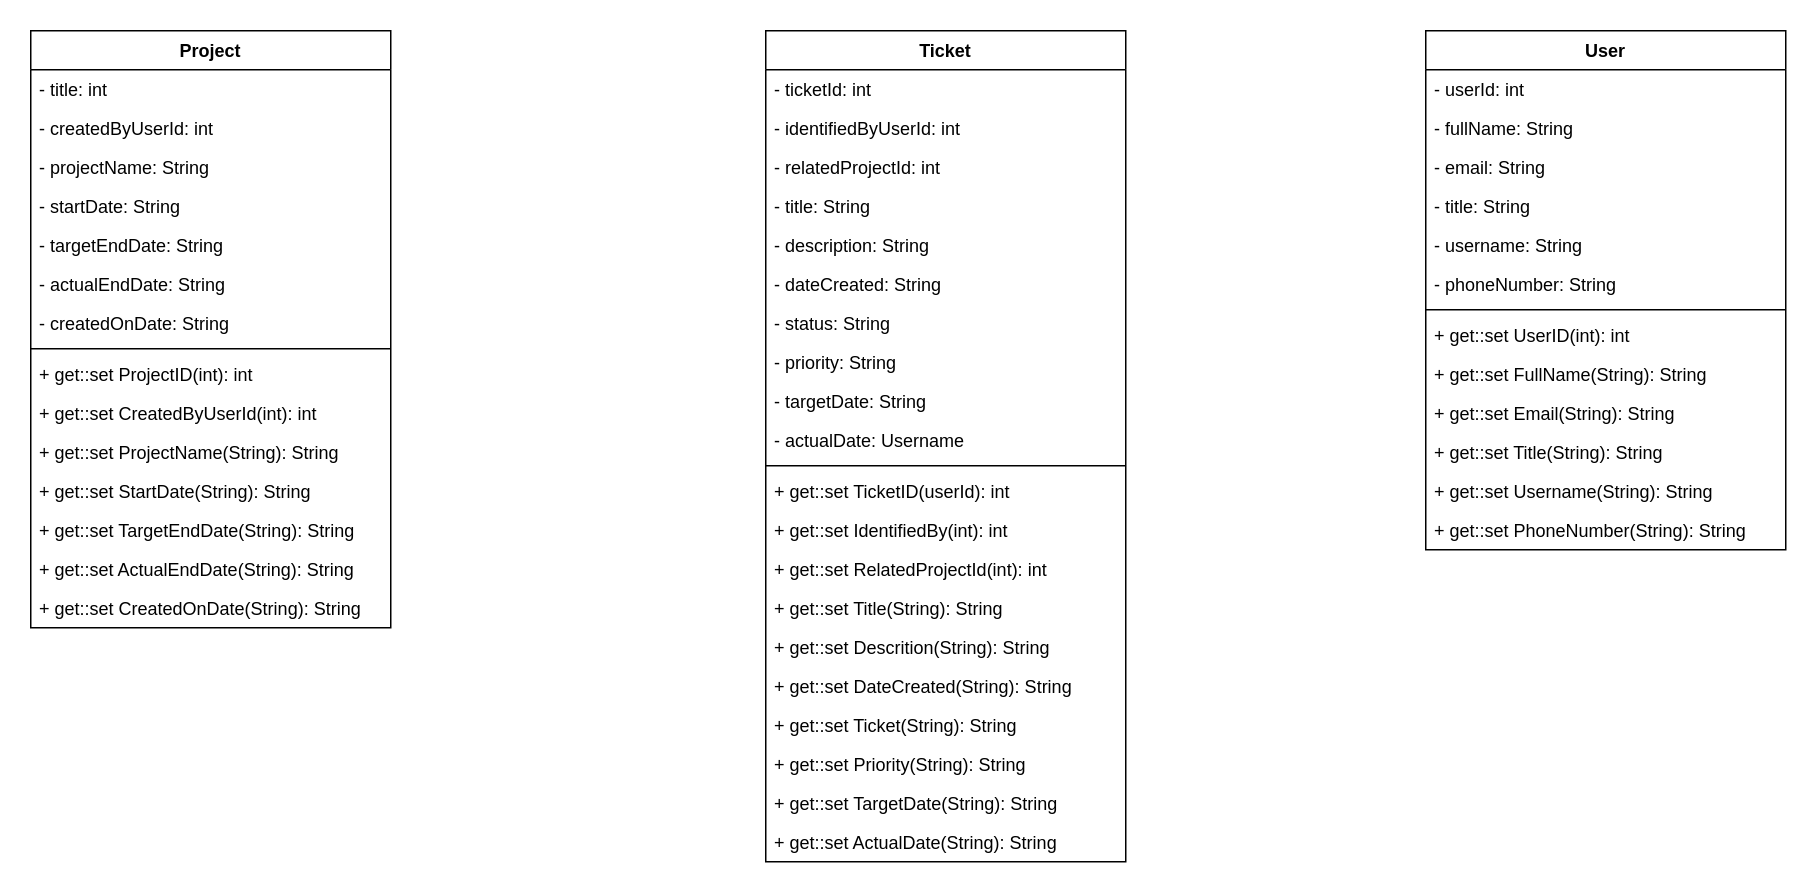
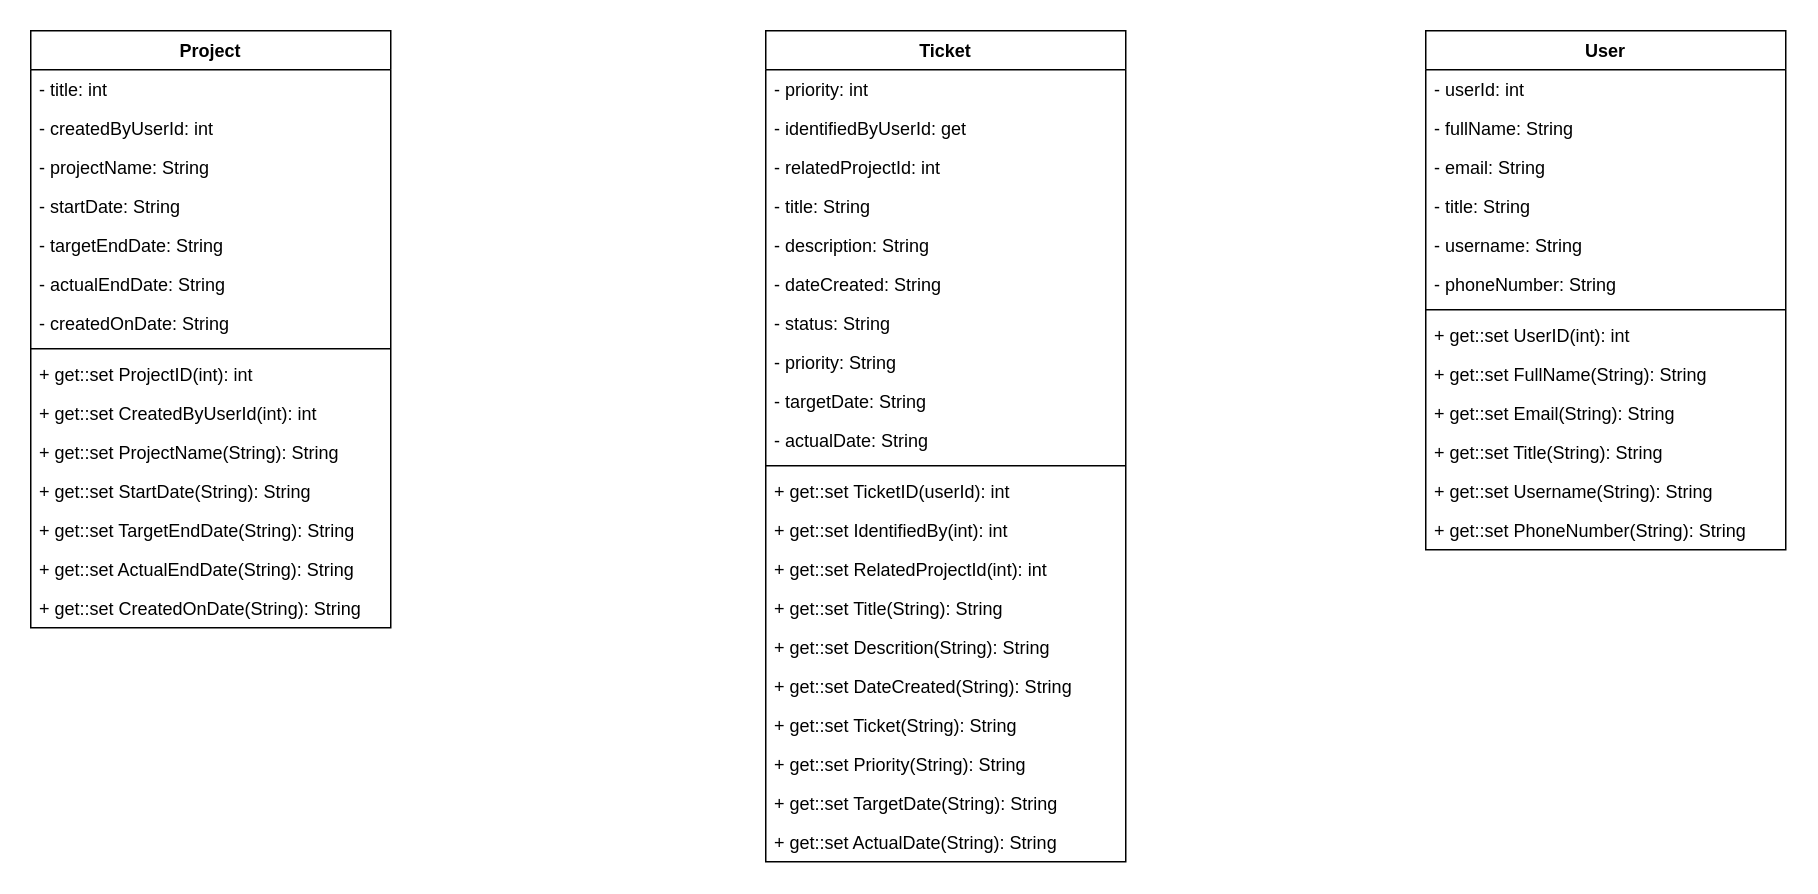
(838, 90) -> (836, 90)
(884, 129) -> (886, 129)
(876, 441) -> (863, 441)
